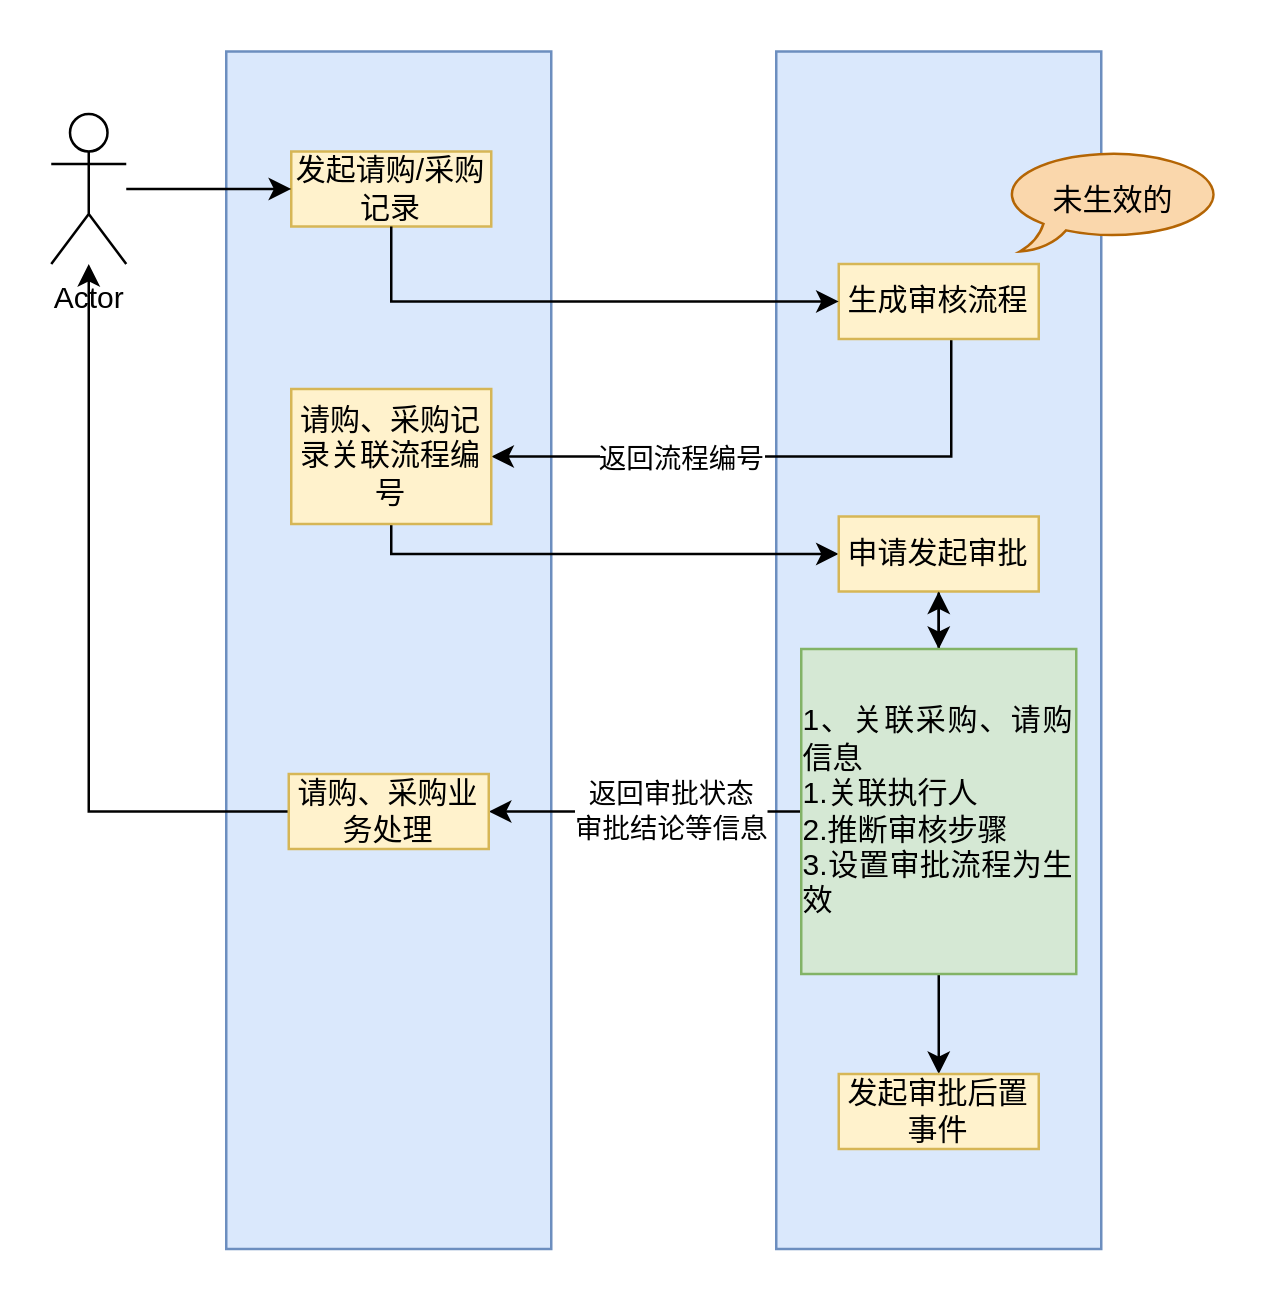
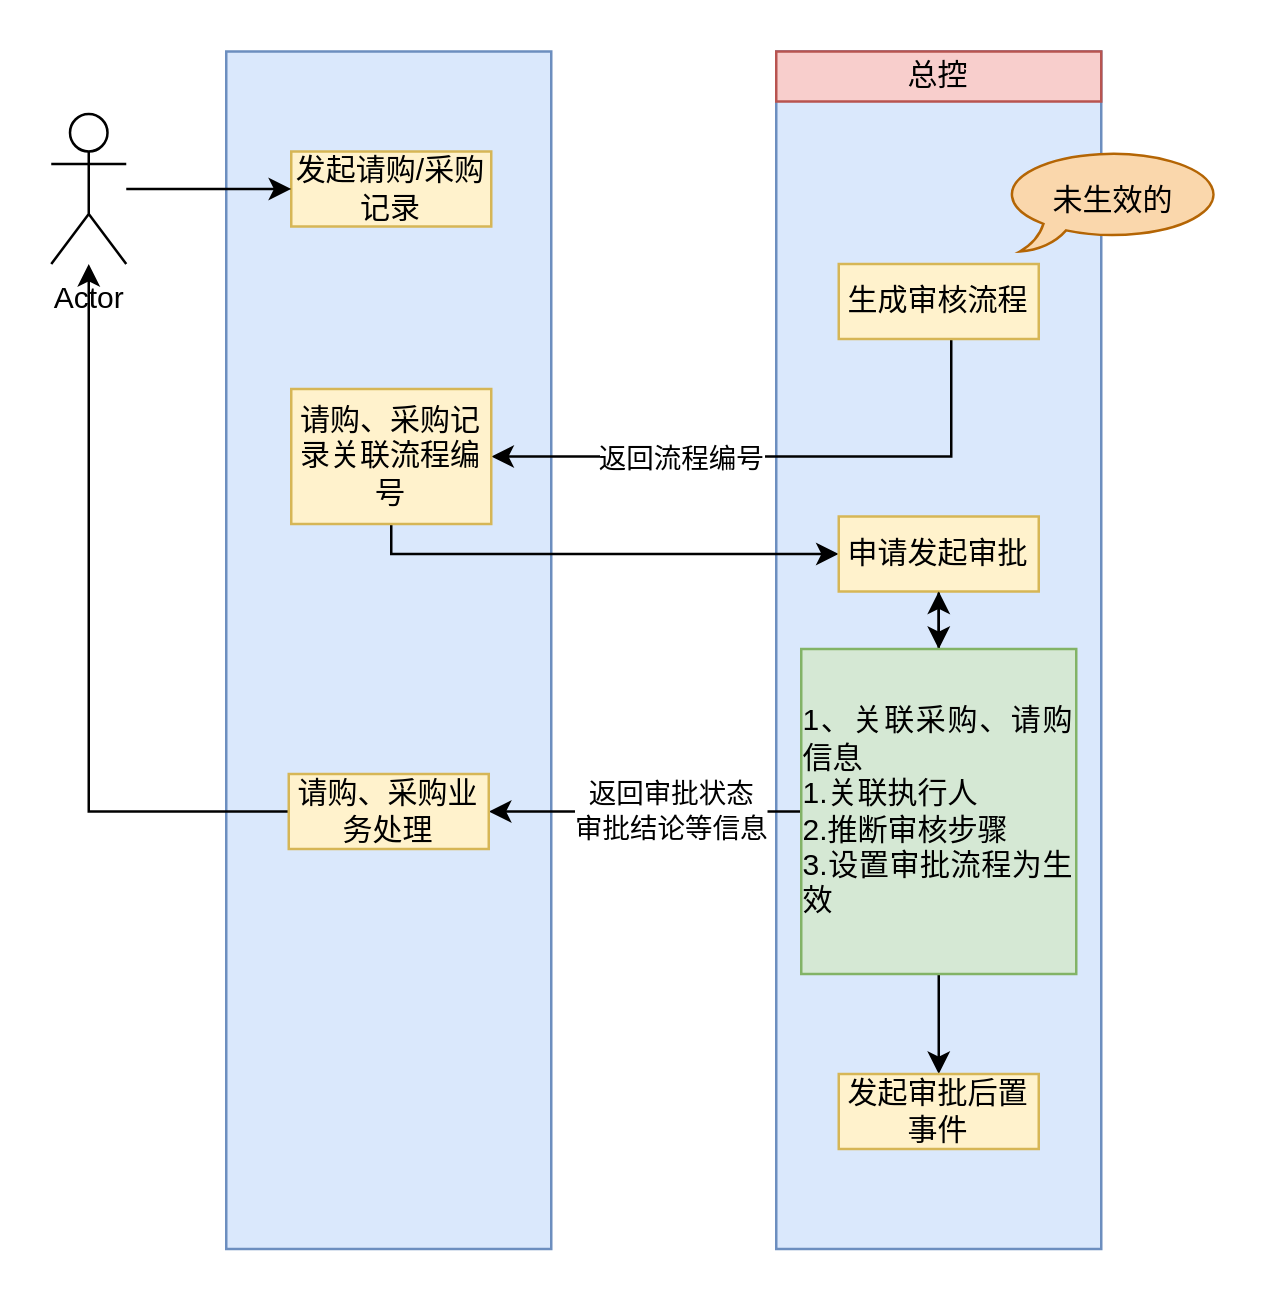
none -> (939, 76)
(569, 301) -> none
